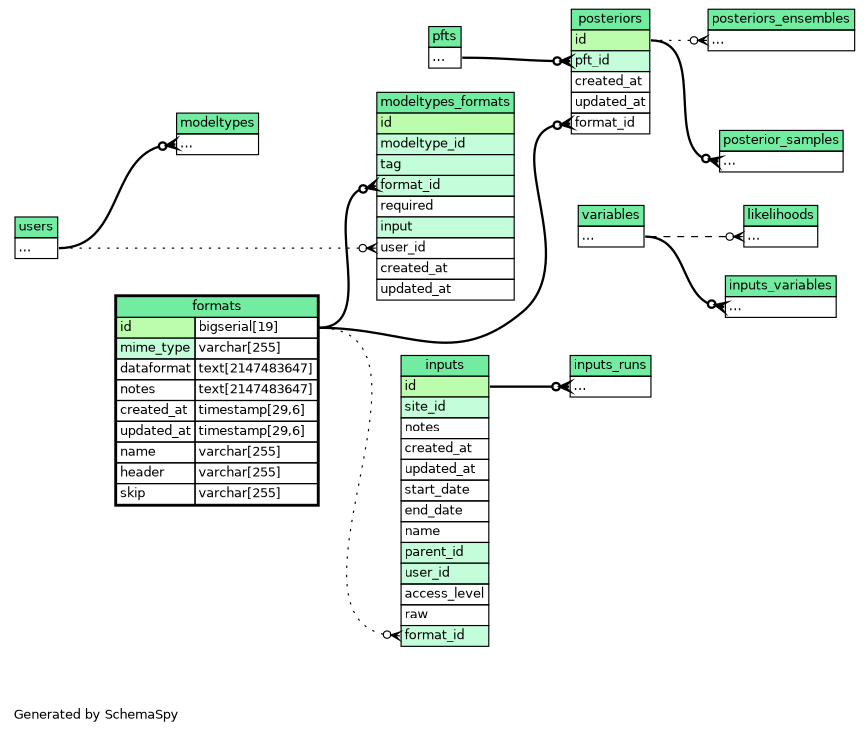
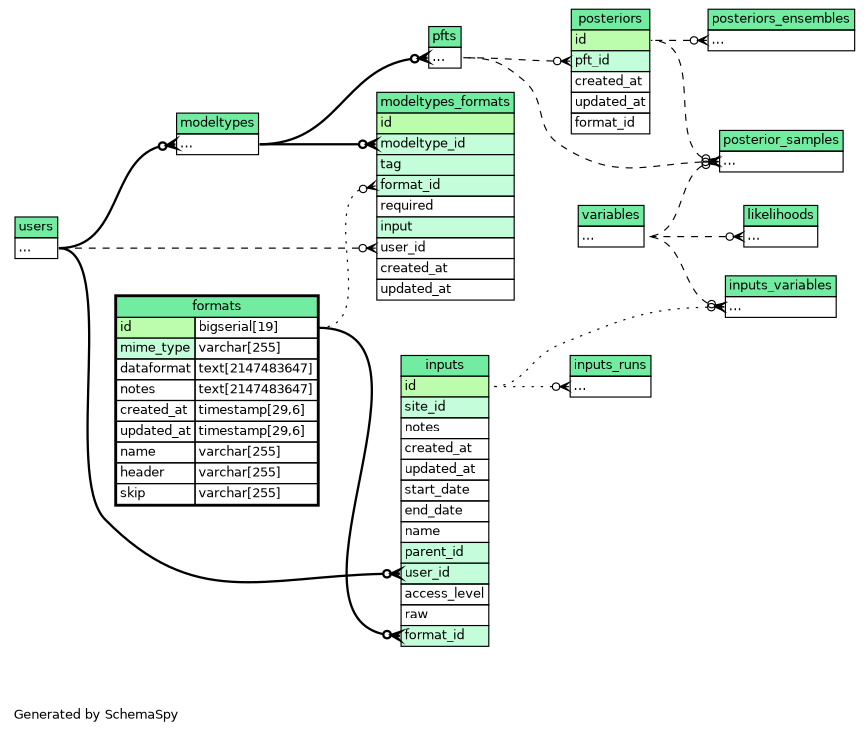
(673, 40) -> (673, 40)
(508, 59) -> (508, 59)
(684, 93) -> (684, 93)
none -> (338, 107)
none -> (309, 144)
none -> (561, 146)
none -> (679, 207)
(209, 248) -> (209, 248)
(681, 264) -> (681, 264)
(348, 265) -> (348, 265)
(518, 315) -> none
none -> (592, 332)
(521, 387) -> (521, 387)
(361, 474) -> (361, 474)
none -> (109, 523)
